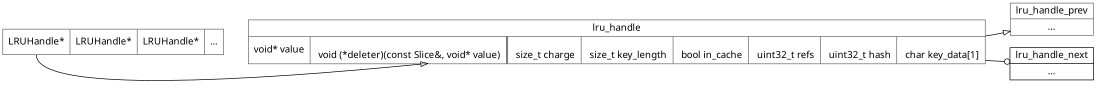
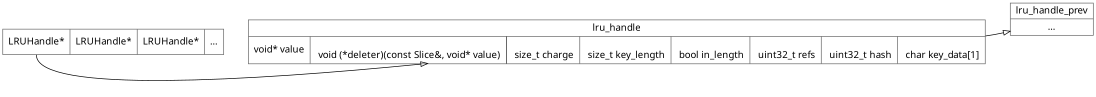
(711, 55) -> (710, 55)
(1052, 64) -> none
